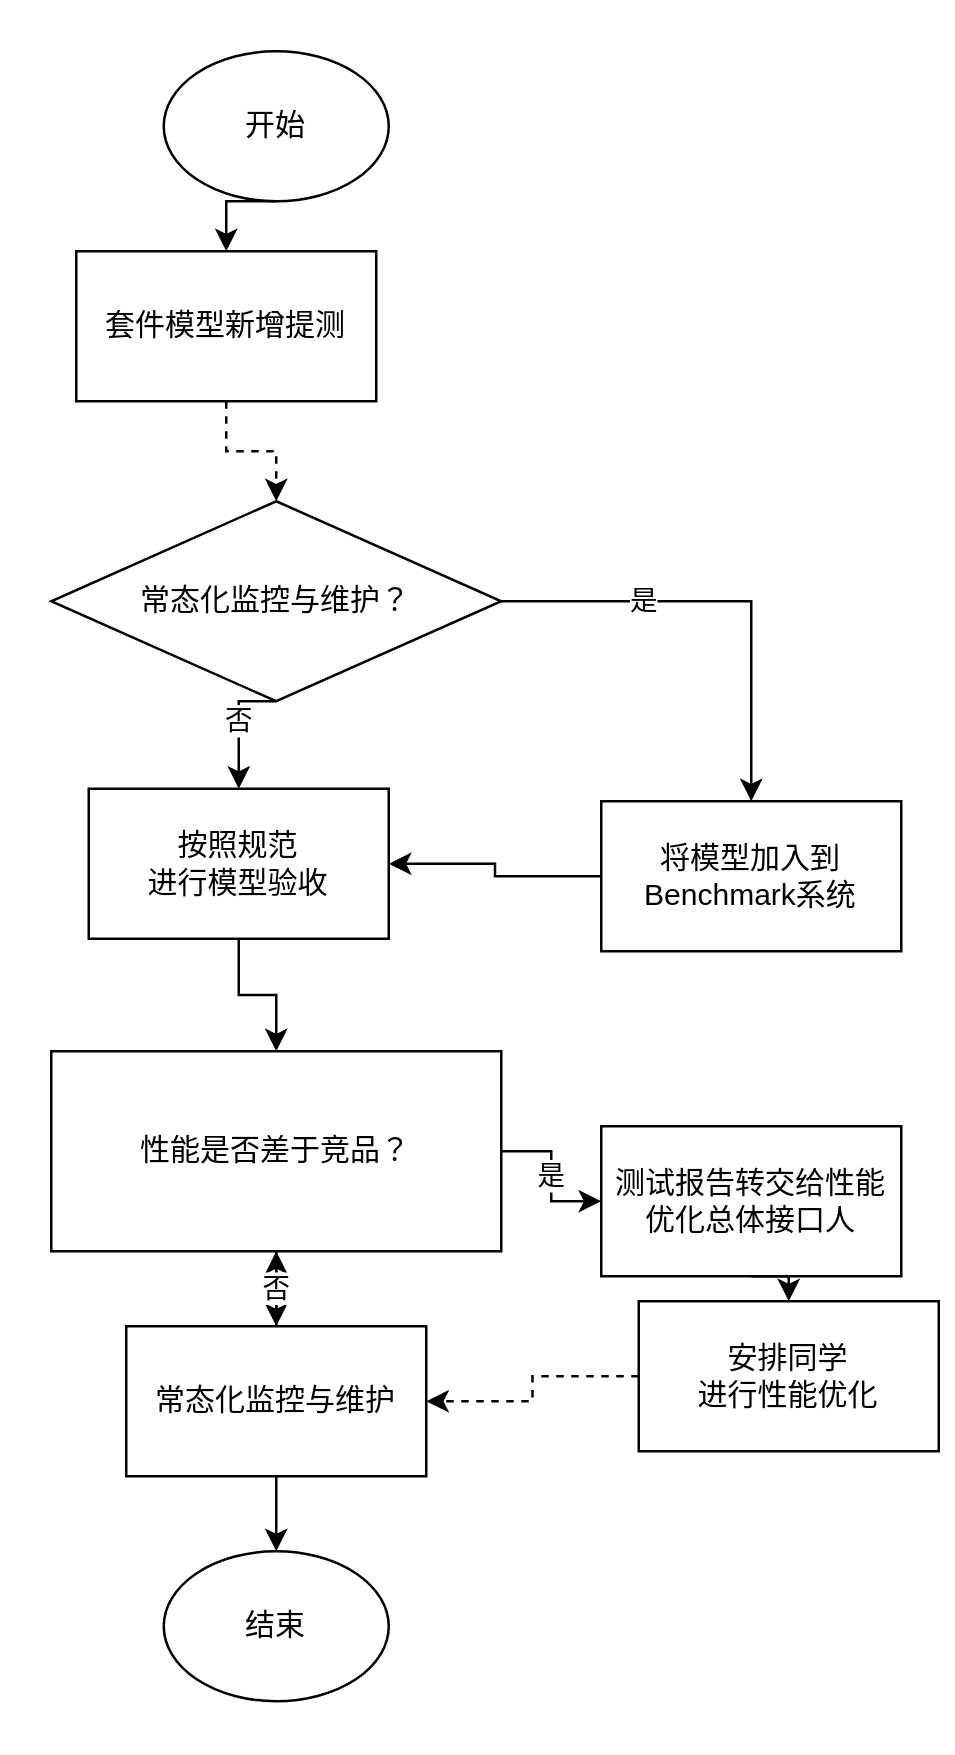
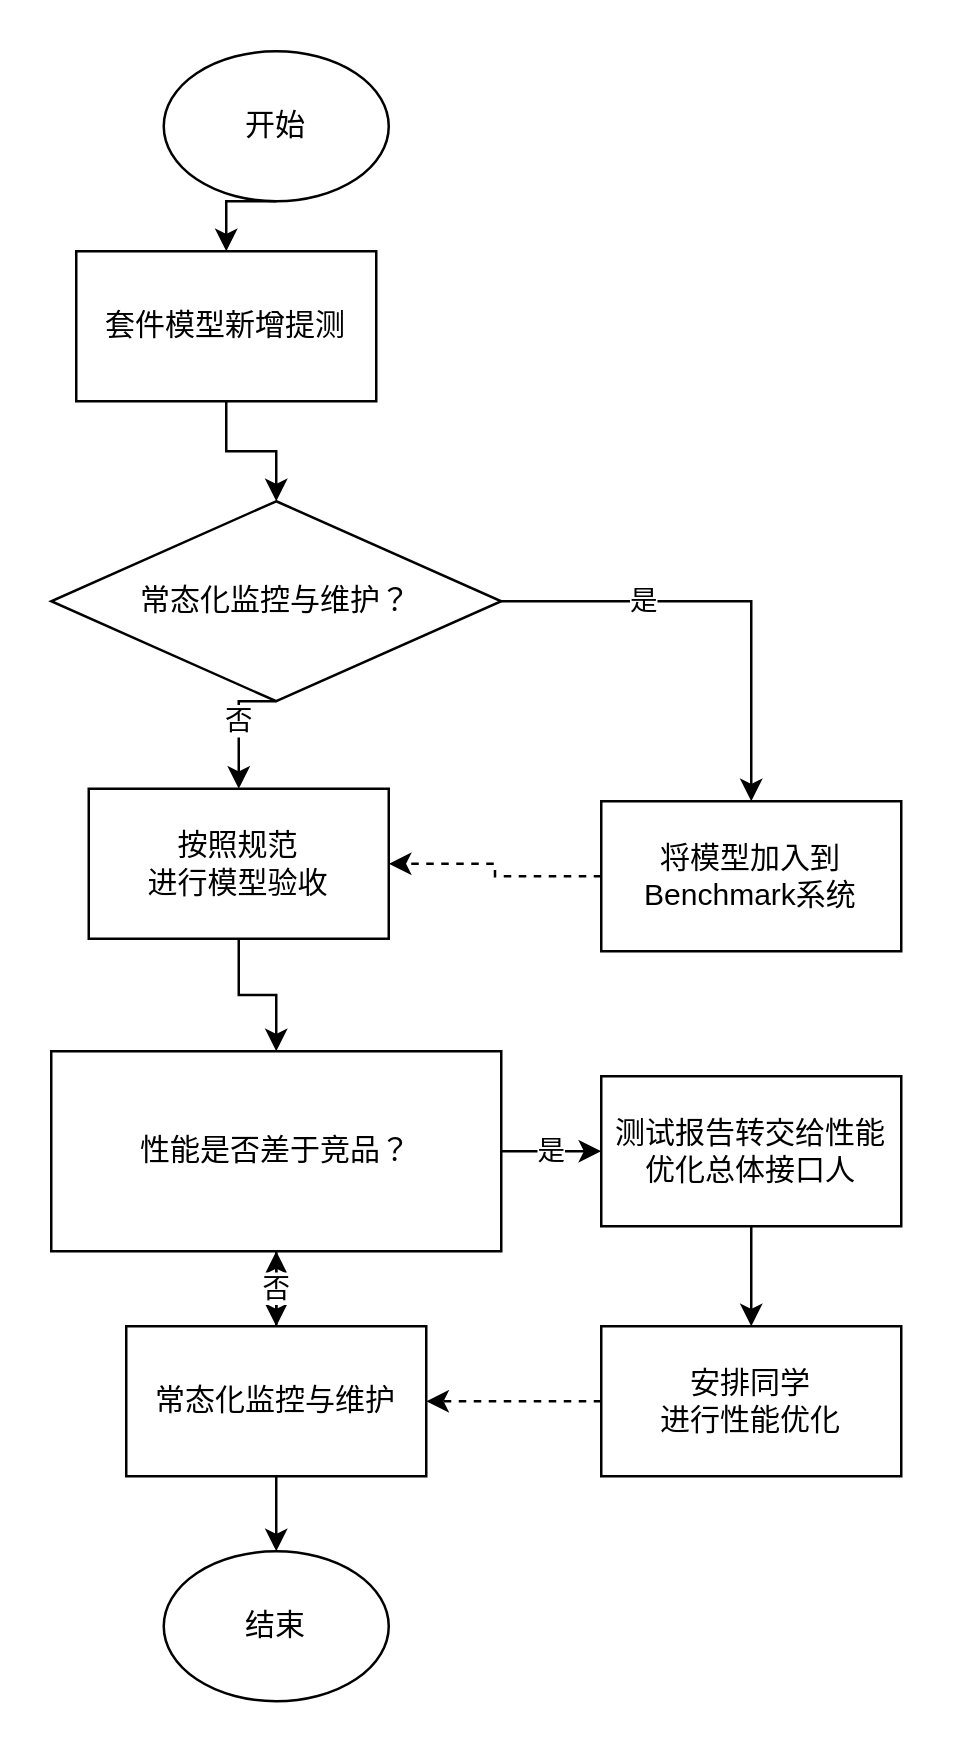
(246, 451) -> (246, 451)
(495, 875) -> (495, 875)
(751, 1201) -> (751, 1151)
(789, 1376) -> (751, 1401)
